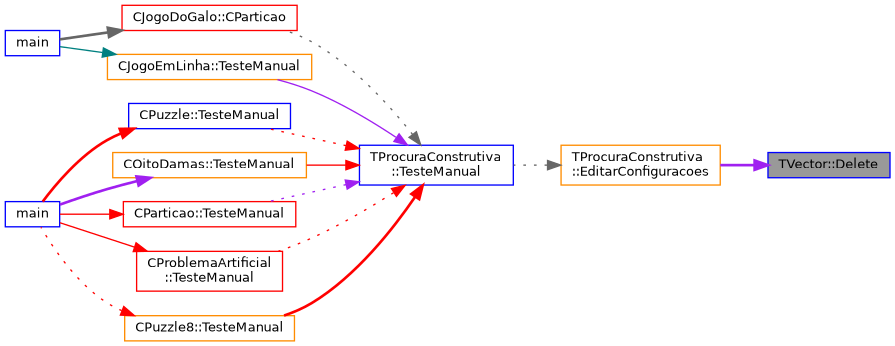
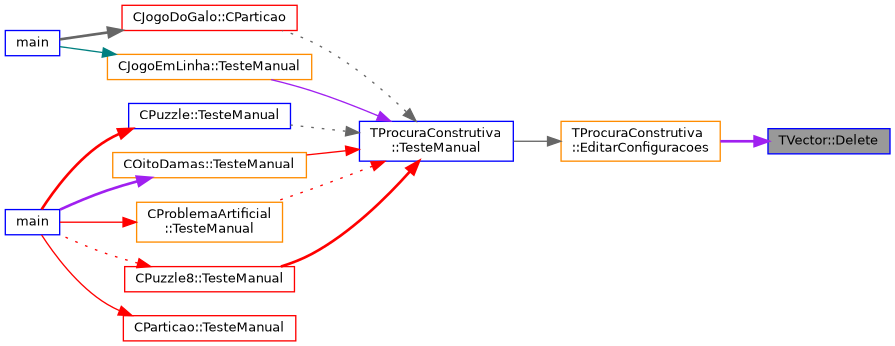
(307, 137) -> (318, 128)
(530, 165) -> (530, 141)
(307, 193) -> none
(210, 271) -> (210, 222)
(210, 328) -> (210, 279)
